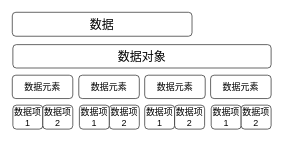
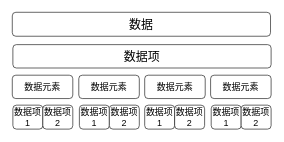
(102, 24) -> (142, 24)
(142, 57) -> (142, 57)
